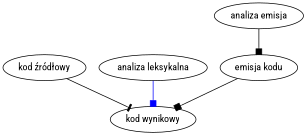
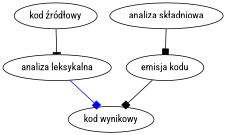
(259, 16) -> (166, 16)
(97, 93) -> (56, 40)
